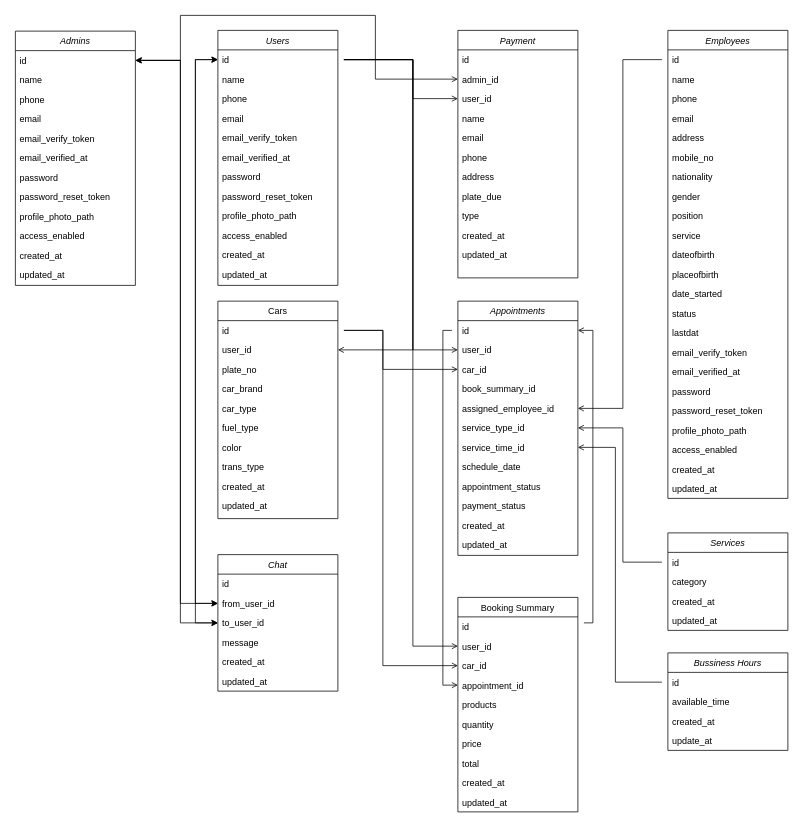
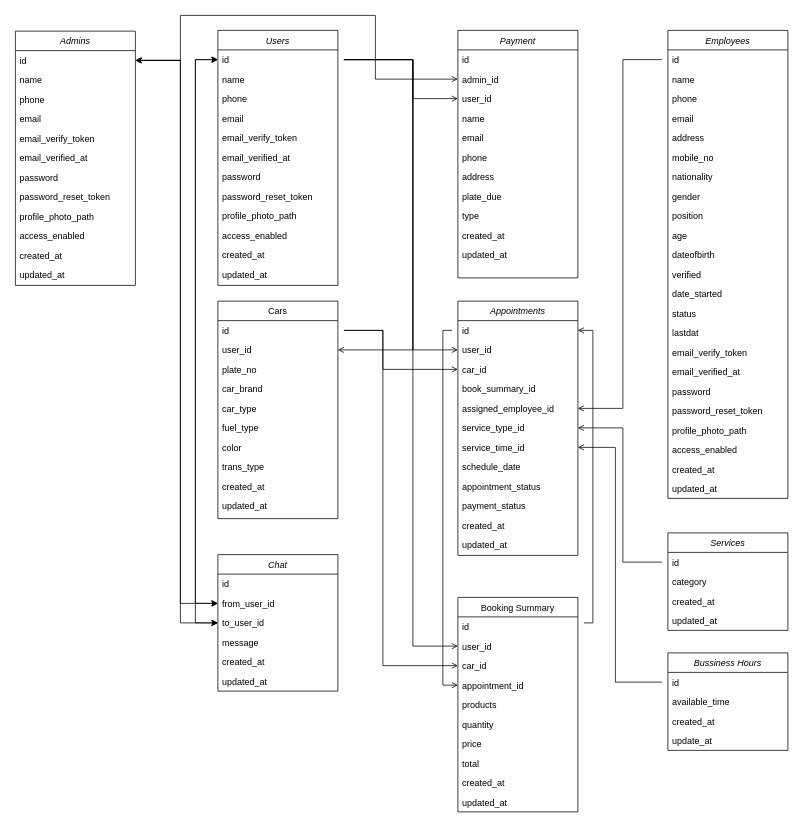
(688, 236) -> (680, 236)
(700, 275) -> (690, 275)
